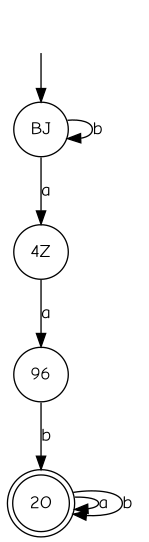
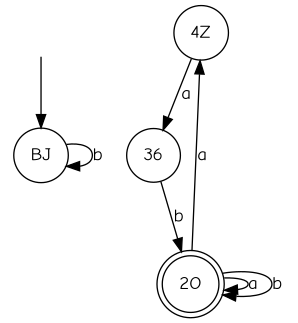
(41, 184) -> (196, 162)
(41, 375) -> (154, 155)
